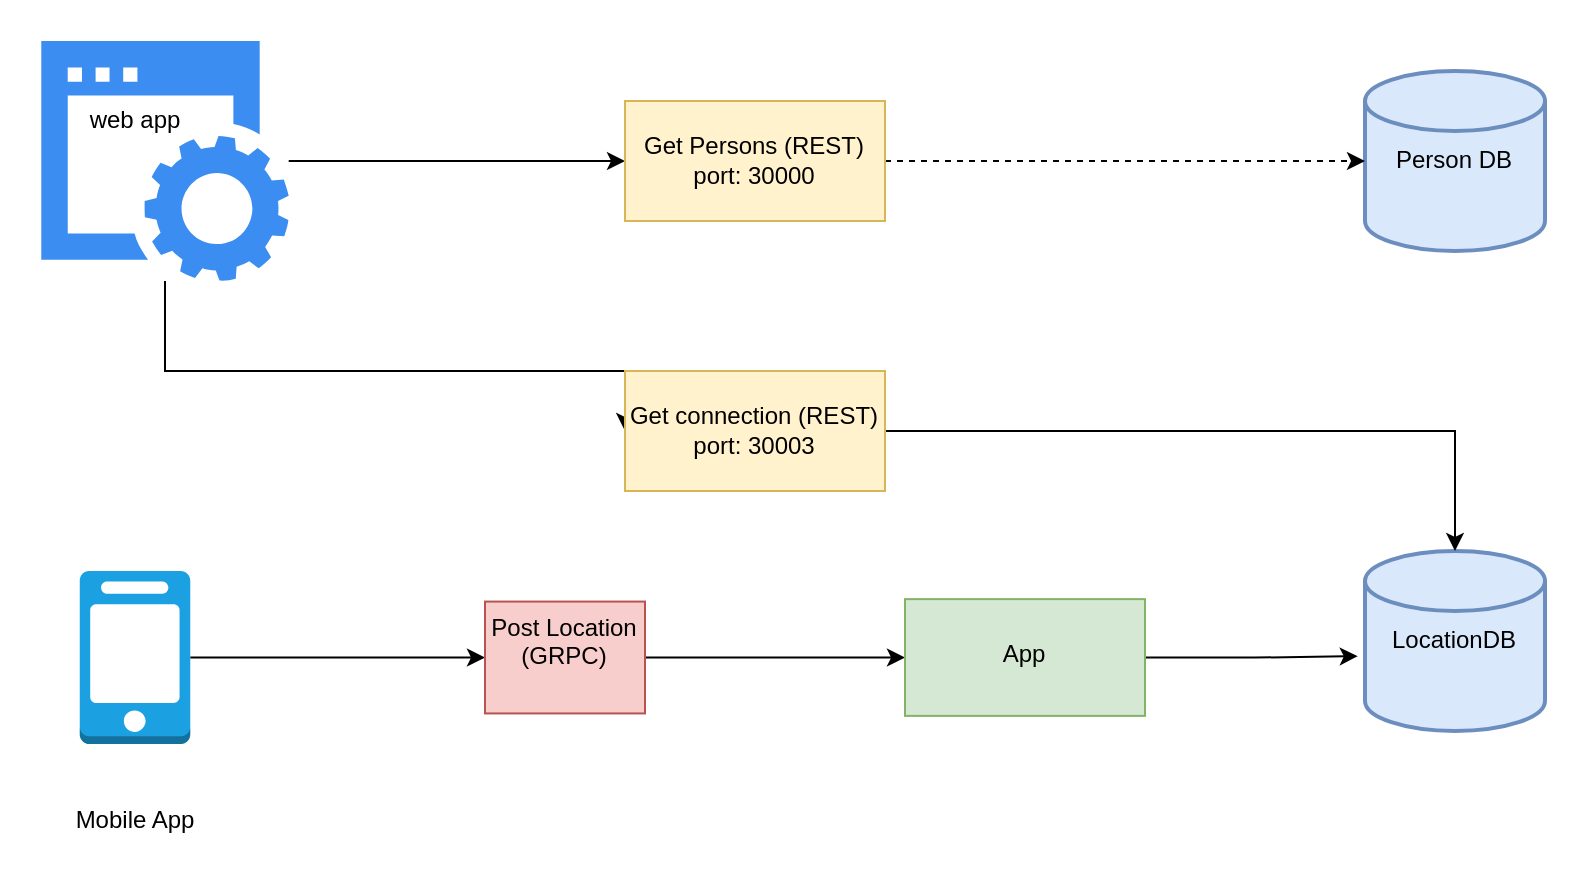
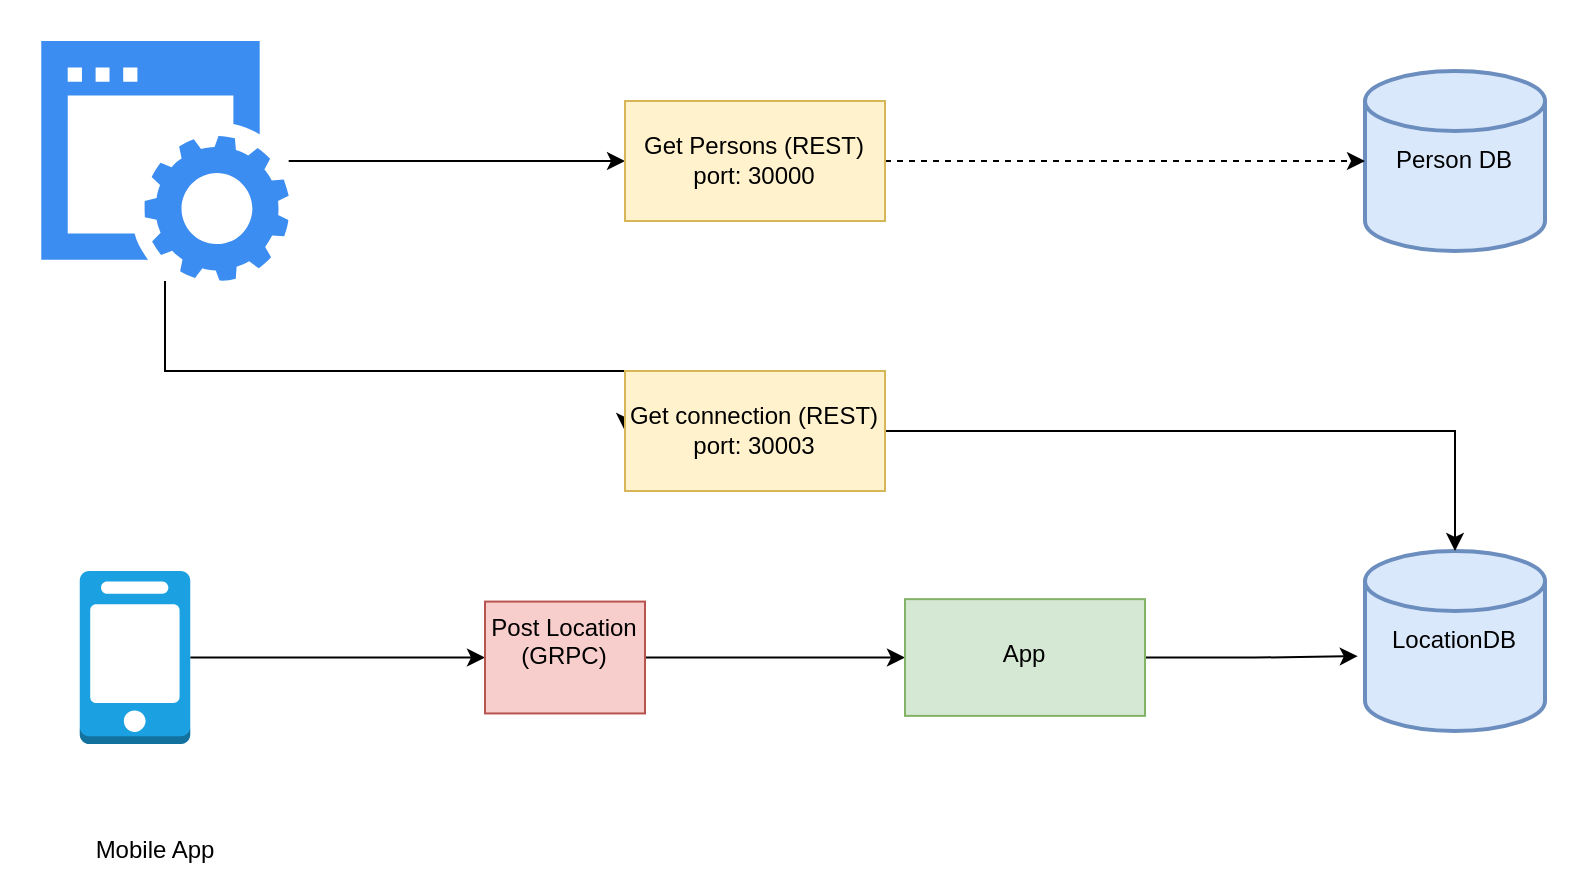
(135, 121) -> none
(135, 821) -> (155, 851)
